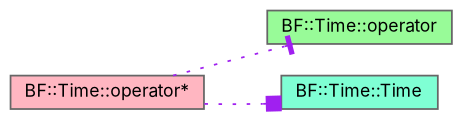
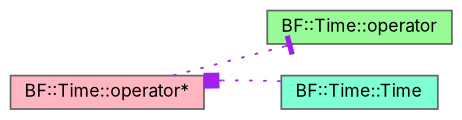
(234, 104) -> (252, 81)
